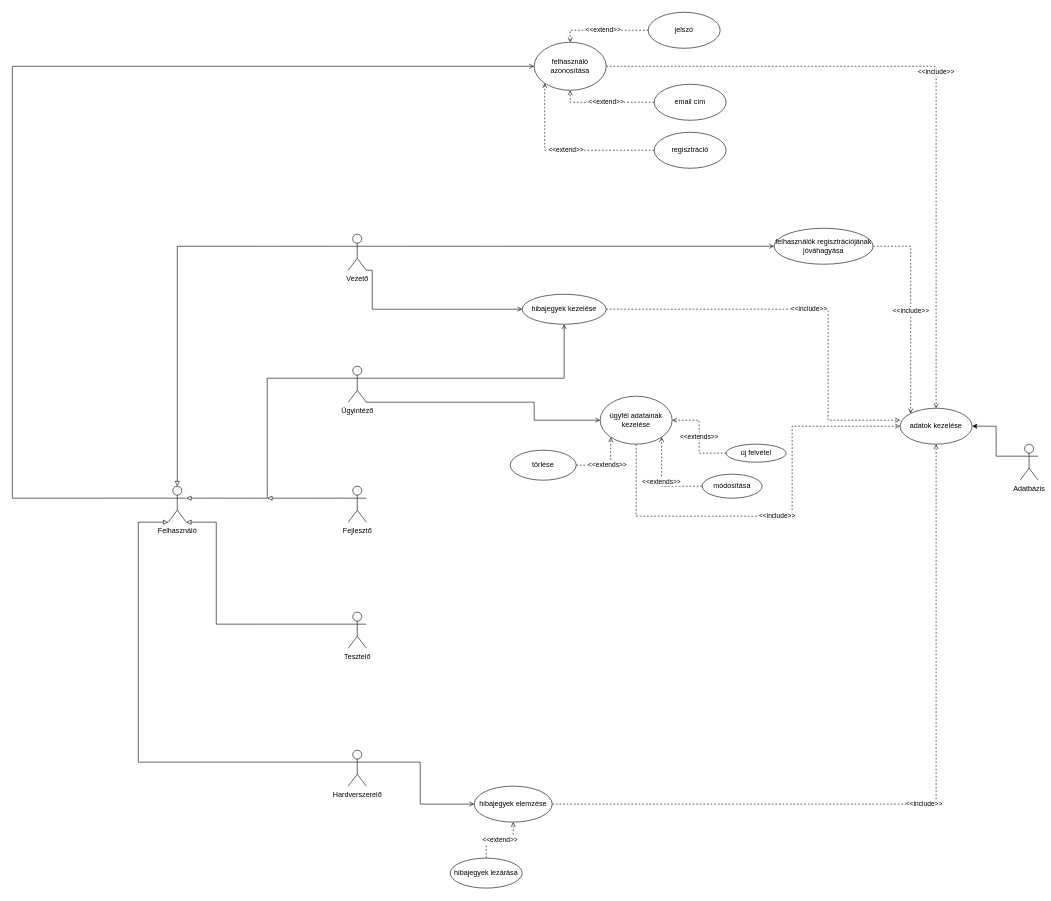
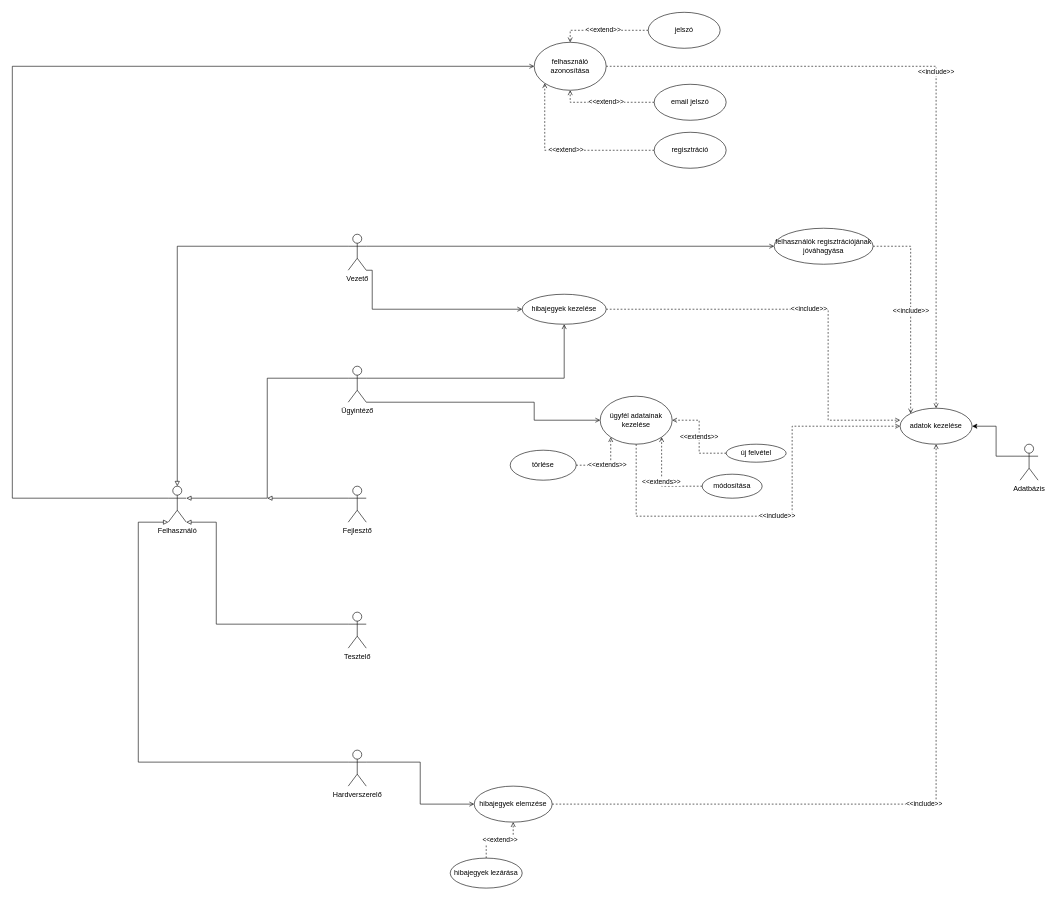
(690, 102) -> (690, 102)
